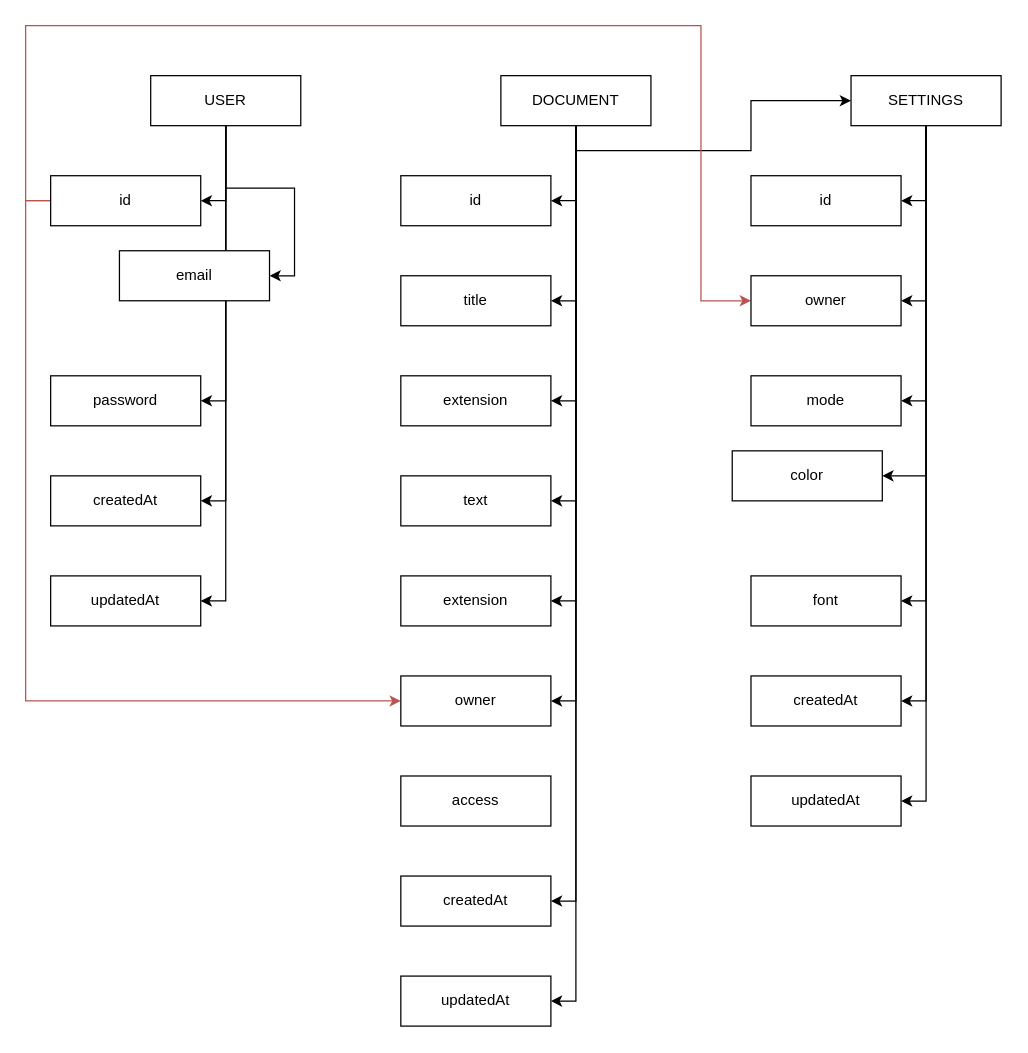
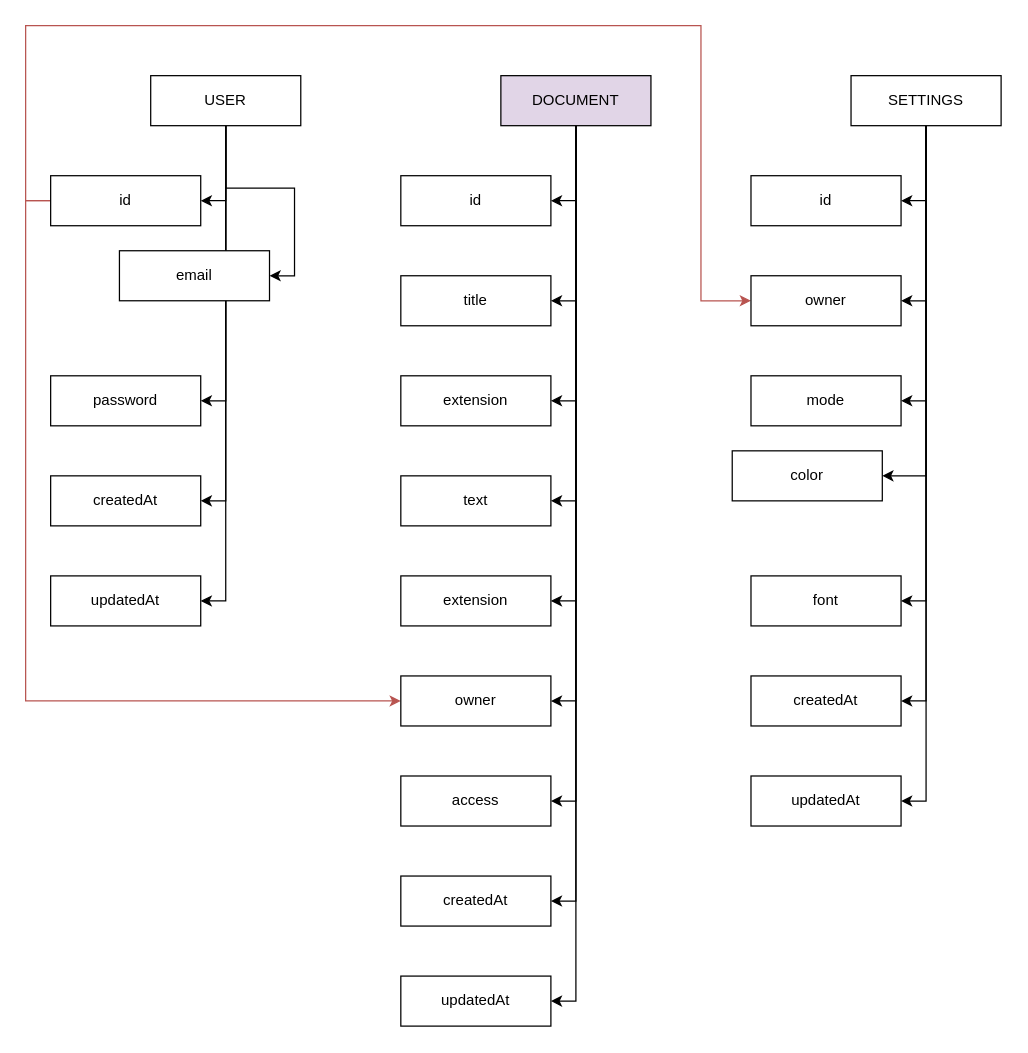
(576, 101) -> (576, 101)
(735, 151) -> (566, 801)
